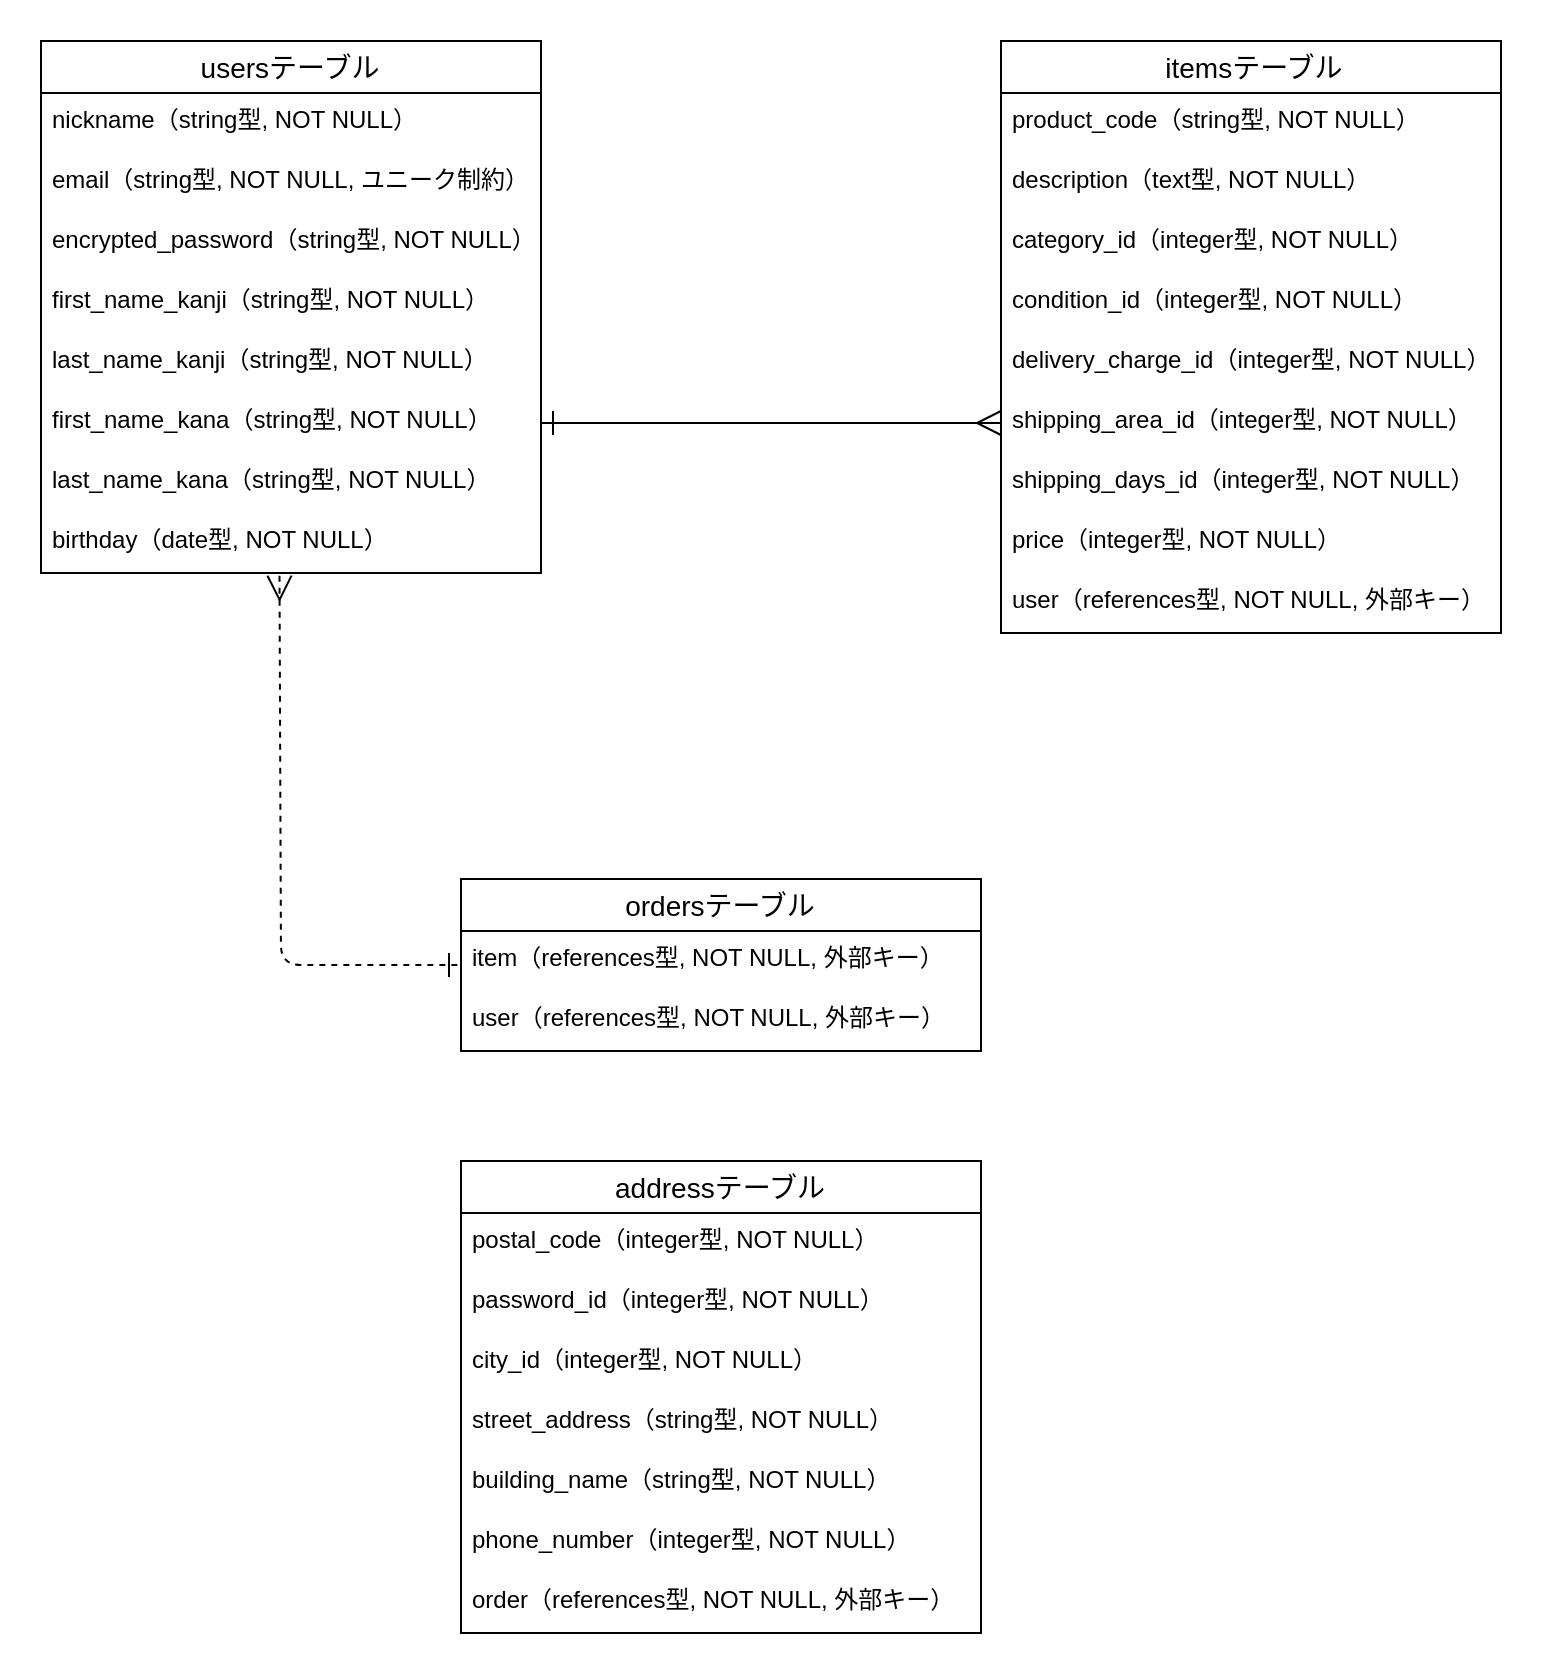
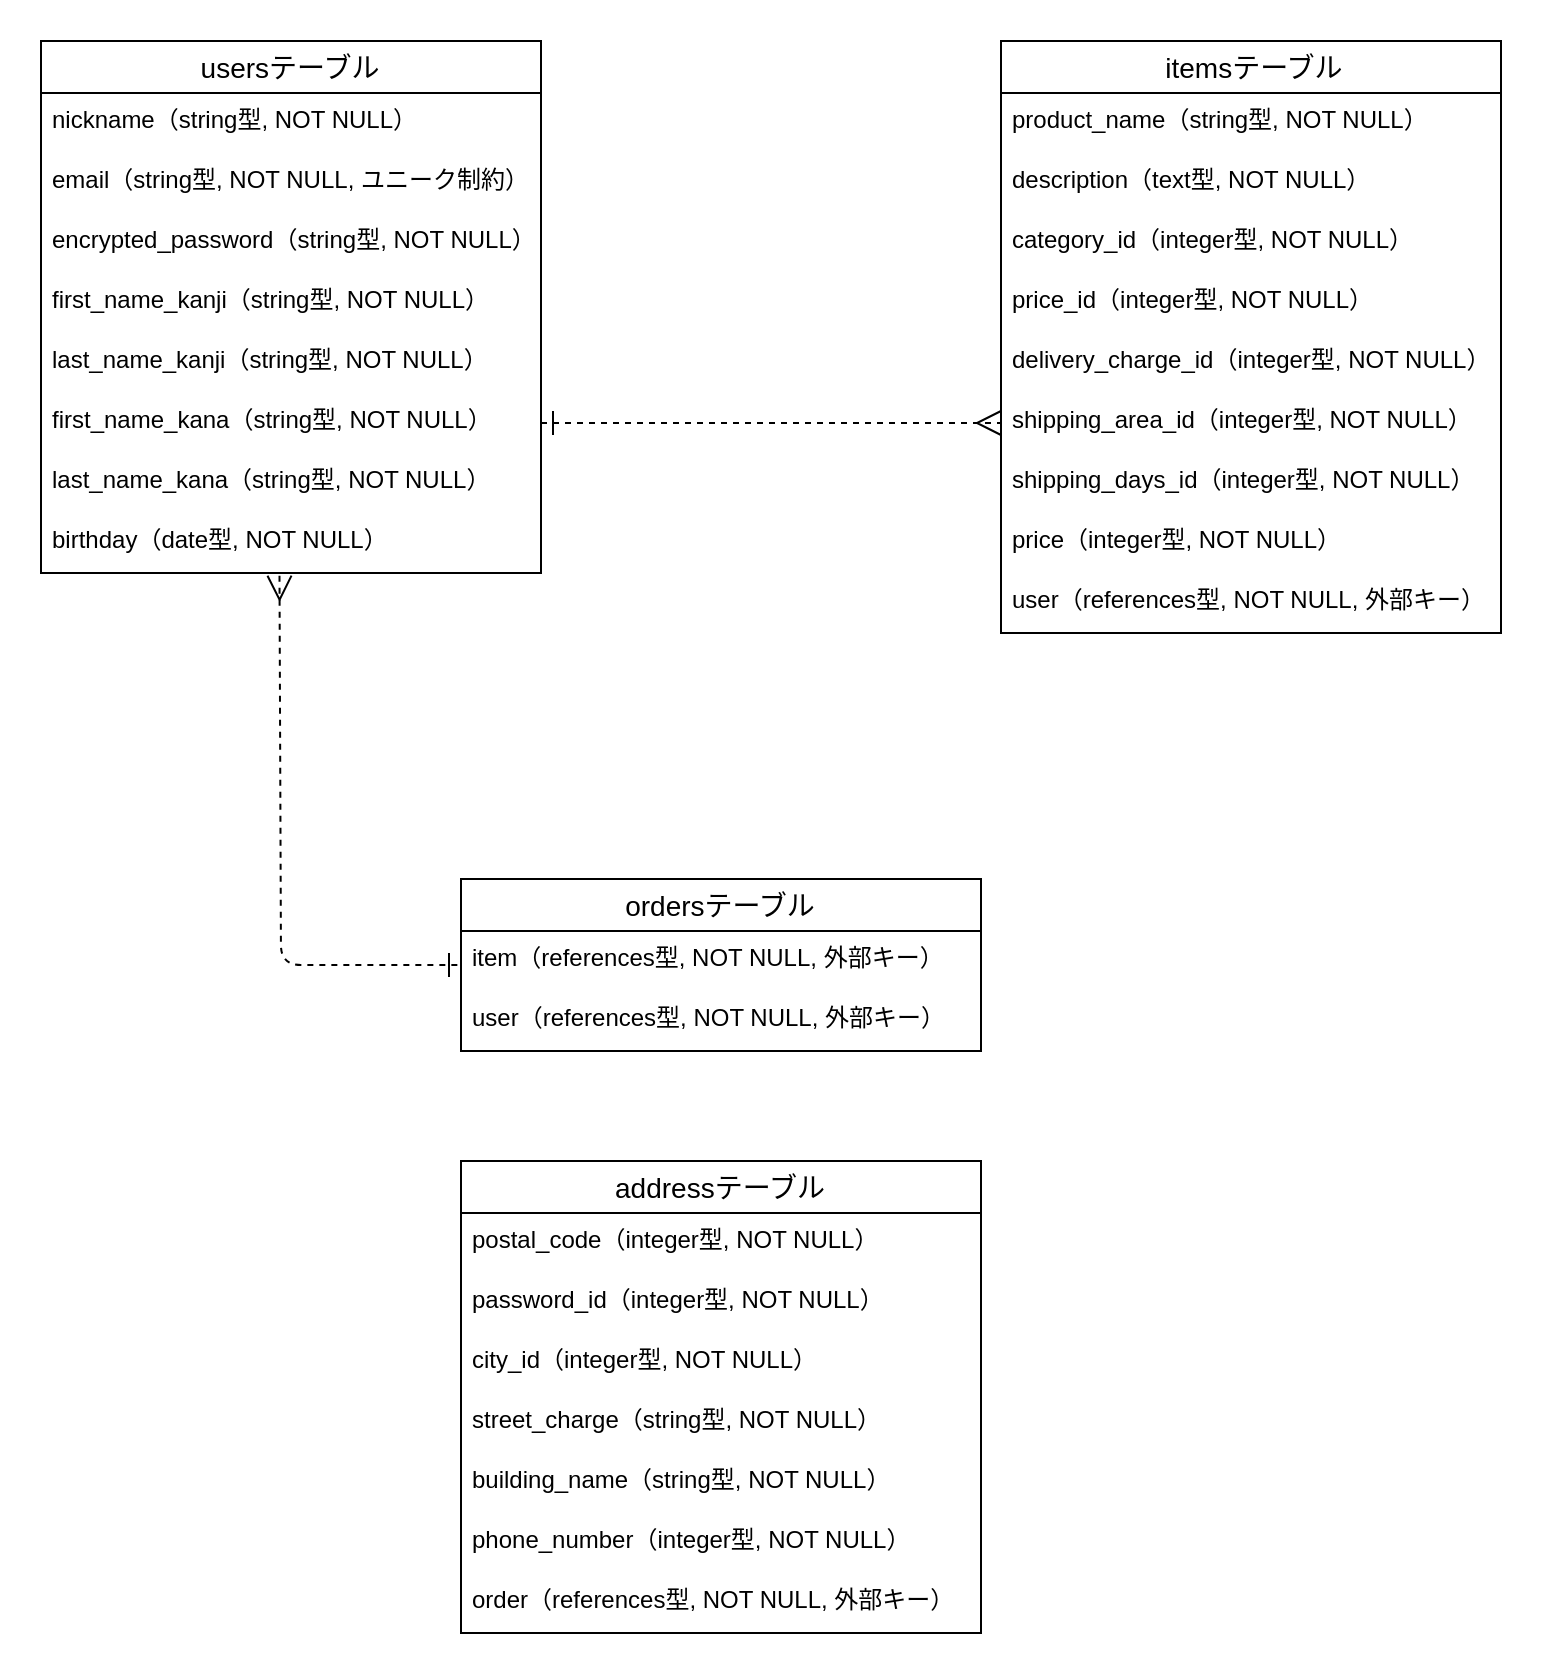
(1224, 120) -> (1224, 120)
(1221, 300) -> (1197, 300)
(770, 423) -> (770, 423)
(697, 1420) -> (690, 1420)
